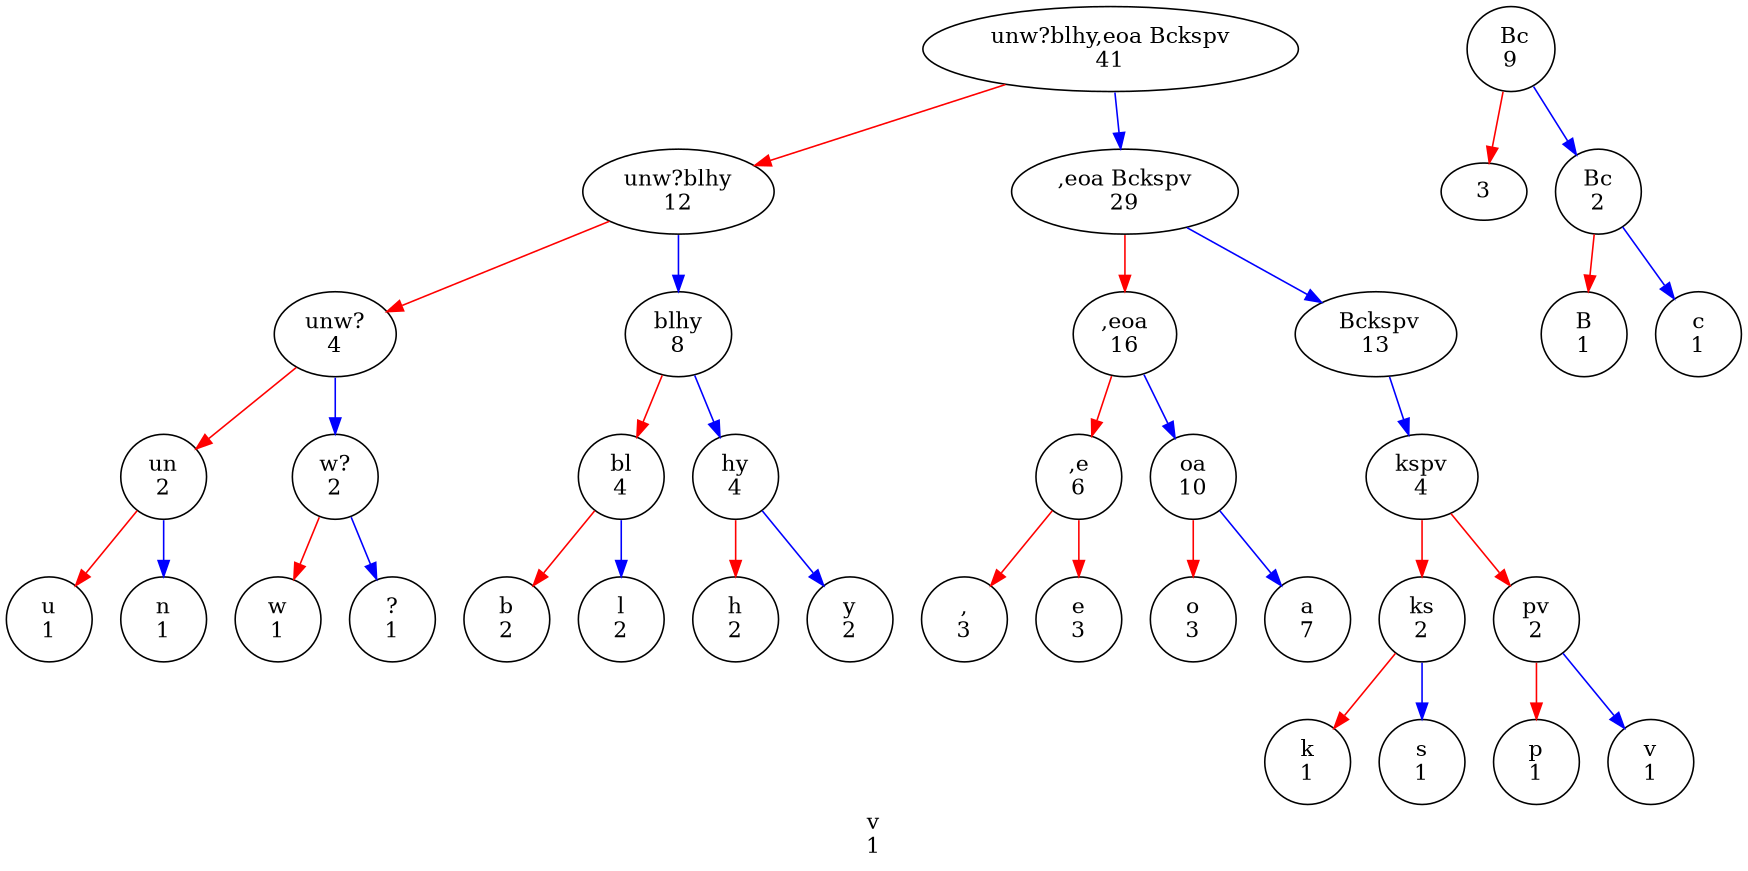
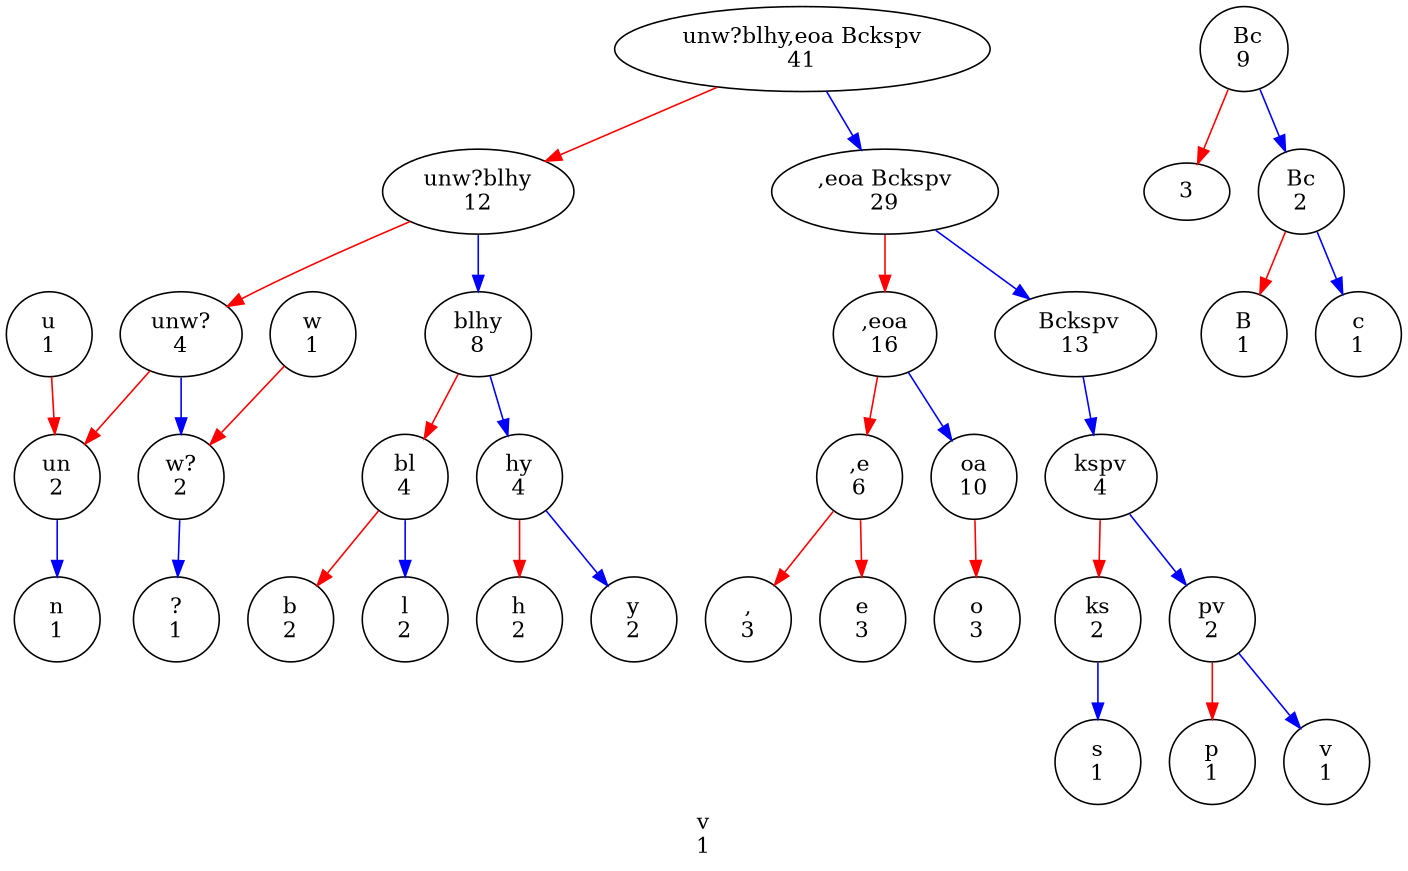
(310, 541) -> (253, 399)
(112, 542) -> (53, 397)
(1475, 543) -> (1153, 543)
(1308, 619) -> none
(1308, 762) -> none
